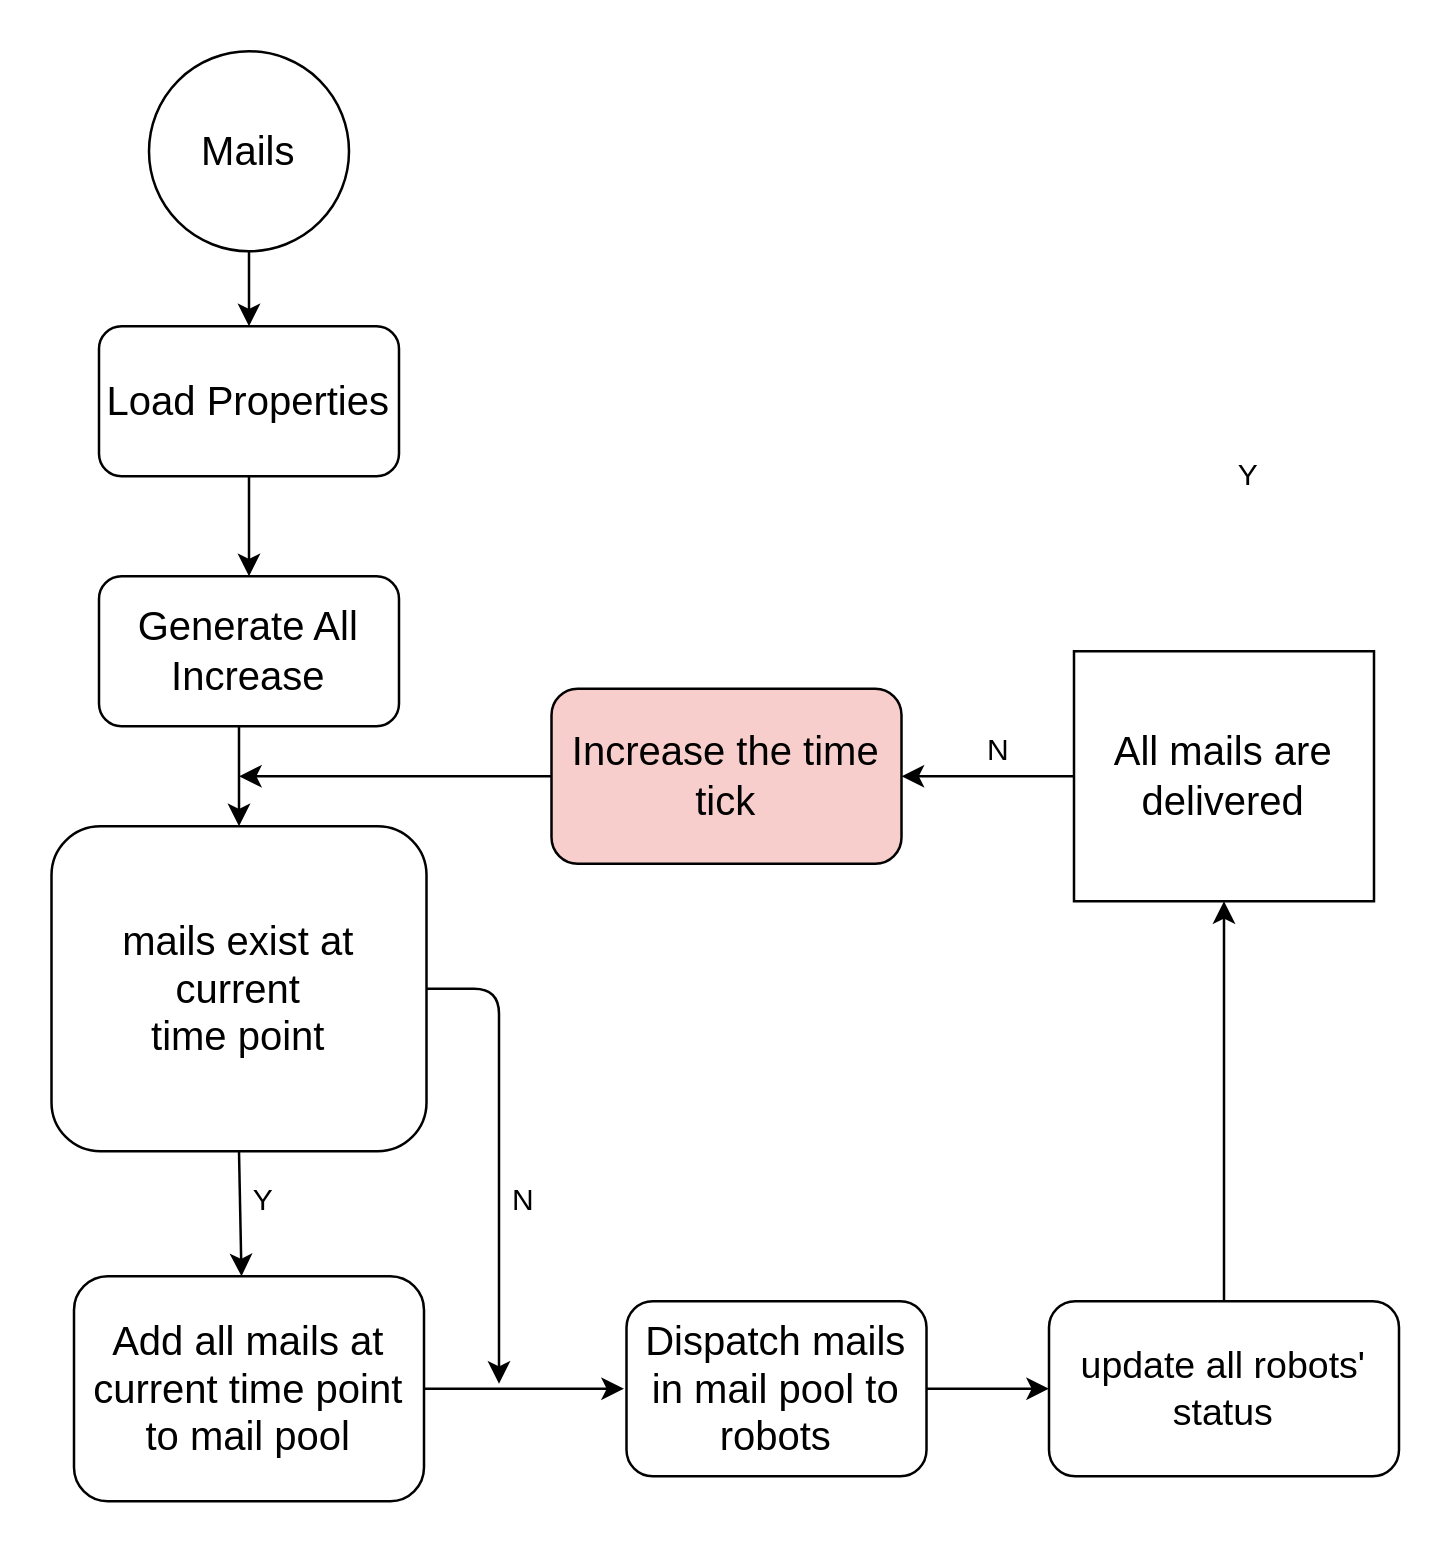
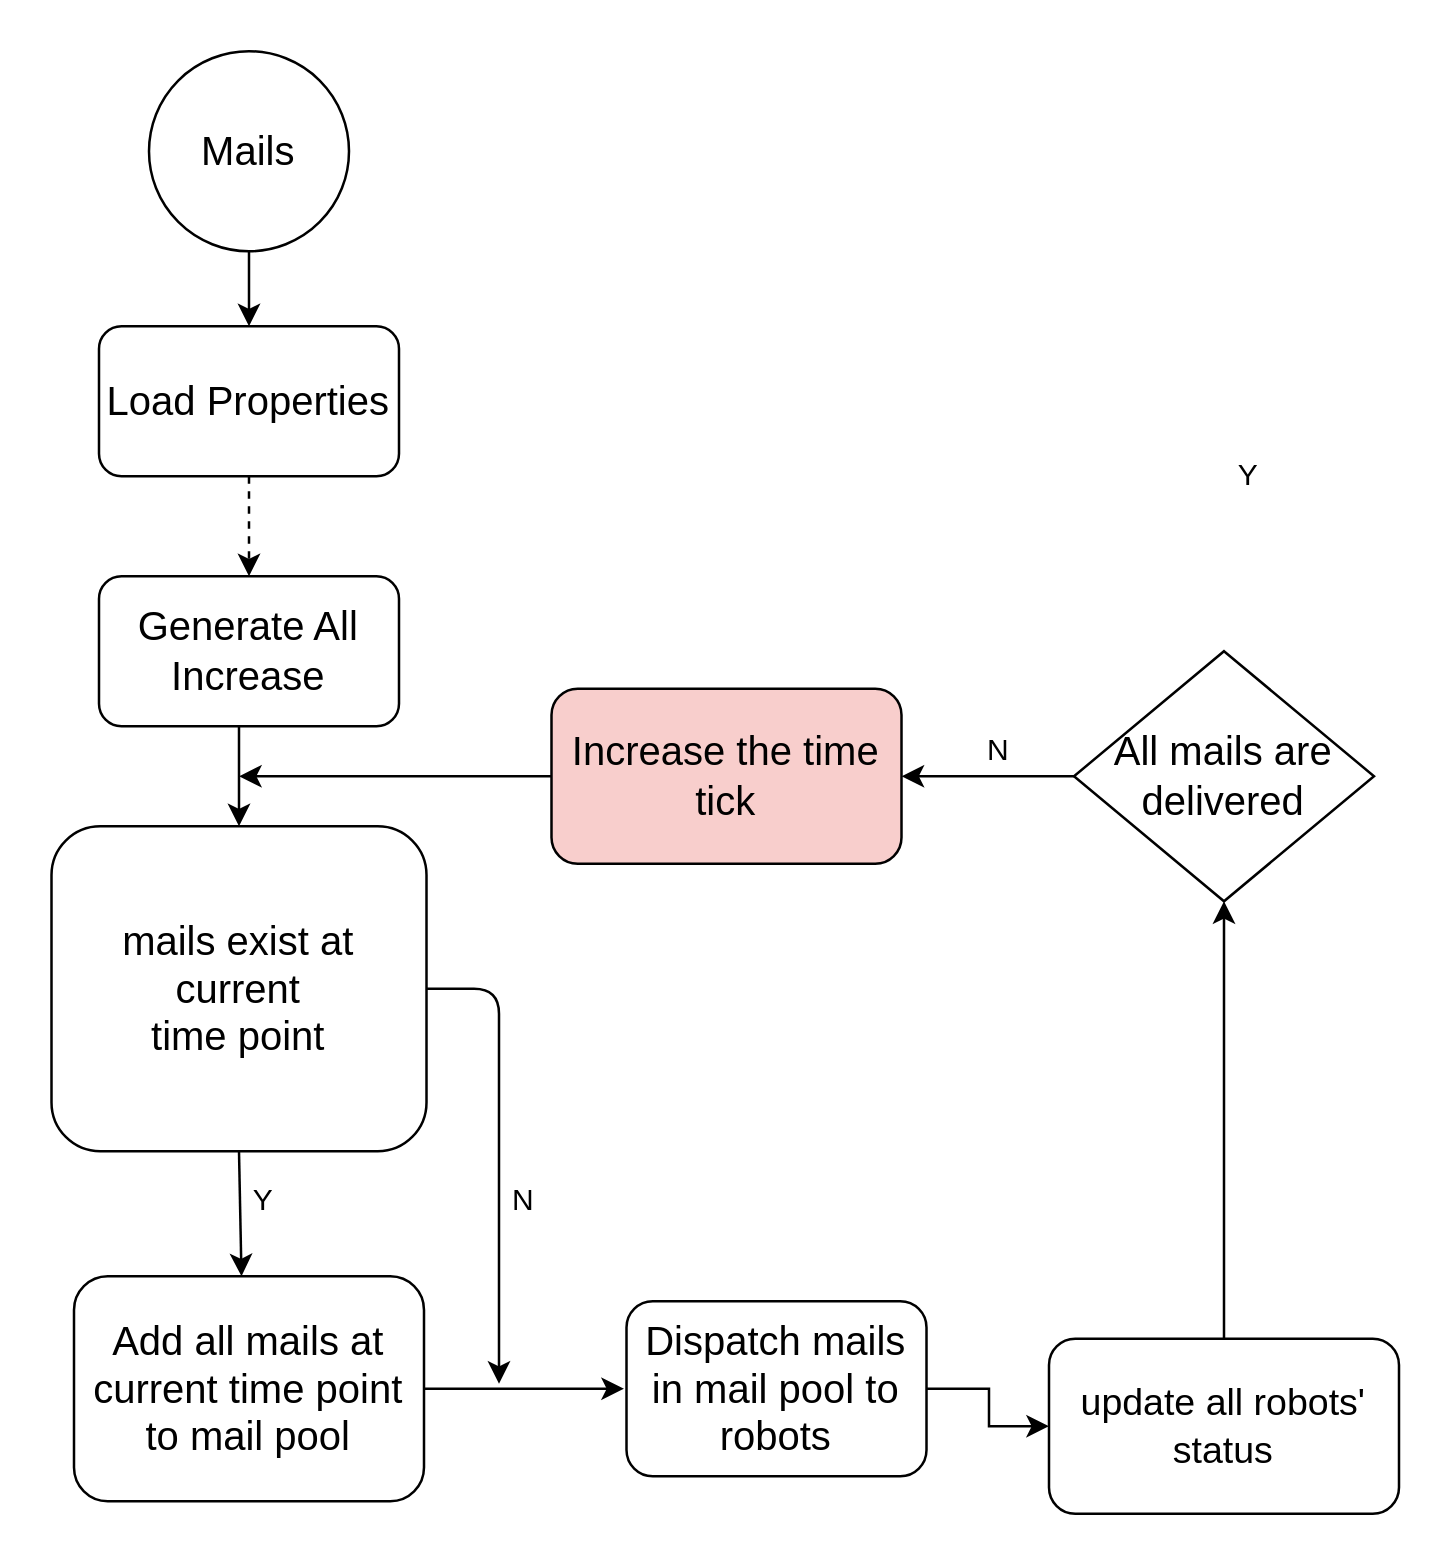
(249, 517) -> (249, 517)
(1224, 776) -> (1224, 776)
(1224, 1389) -> (1224, 1426)
